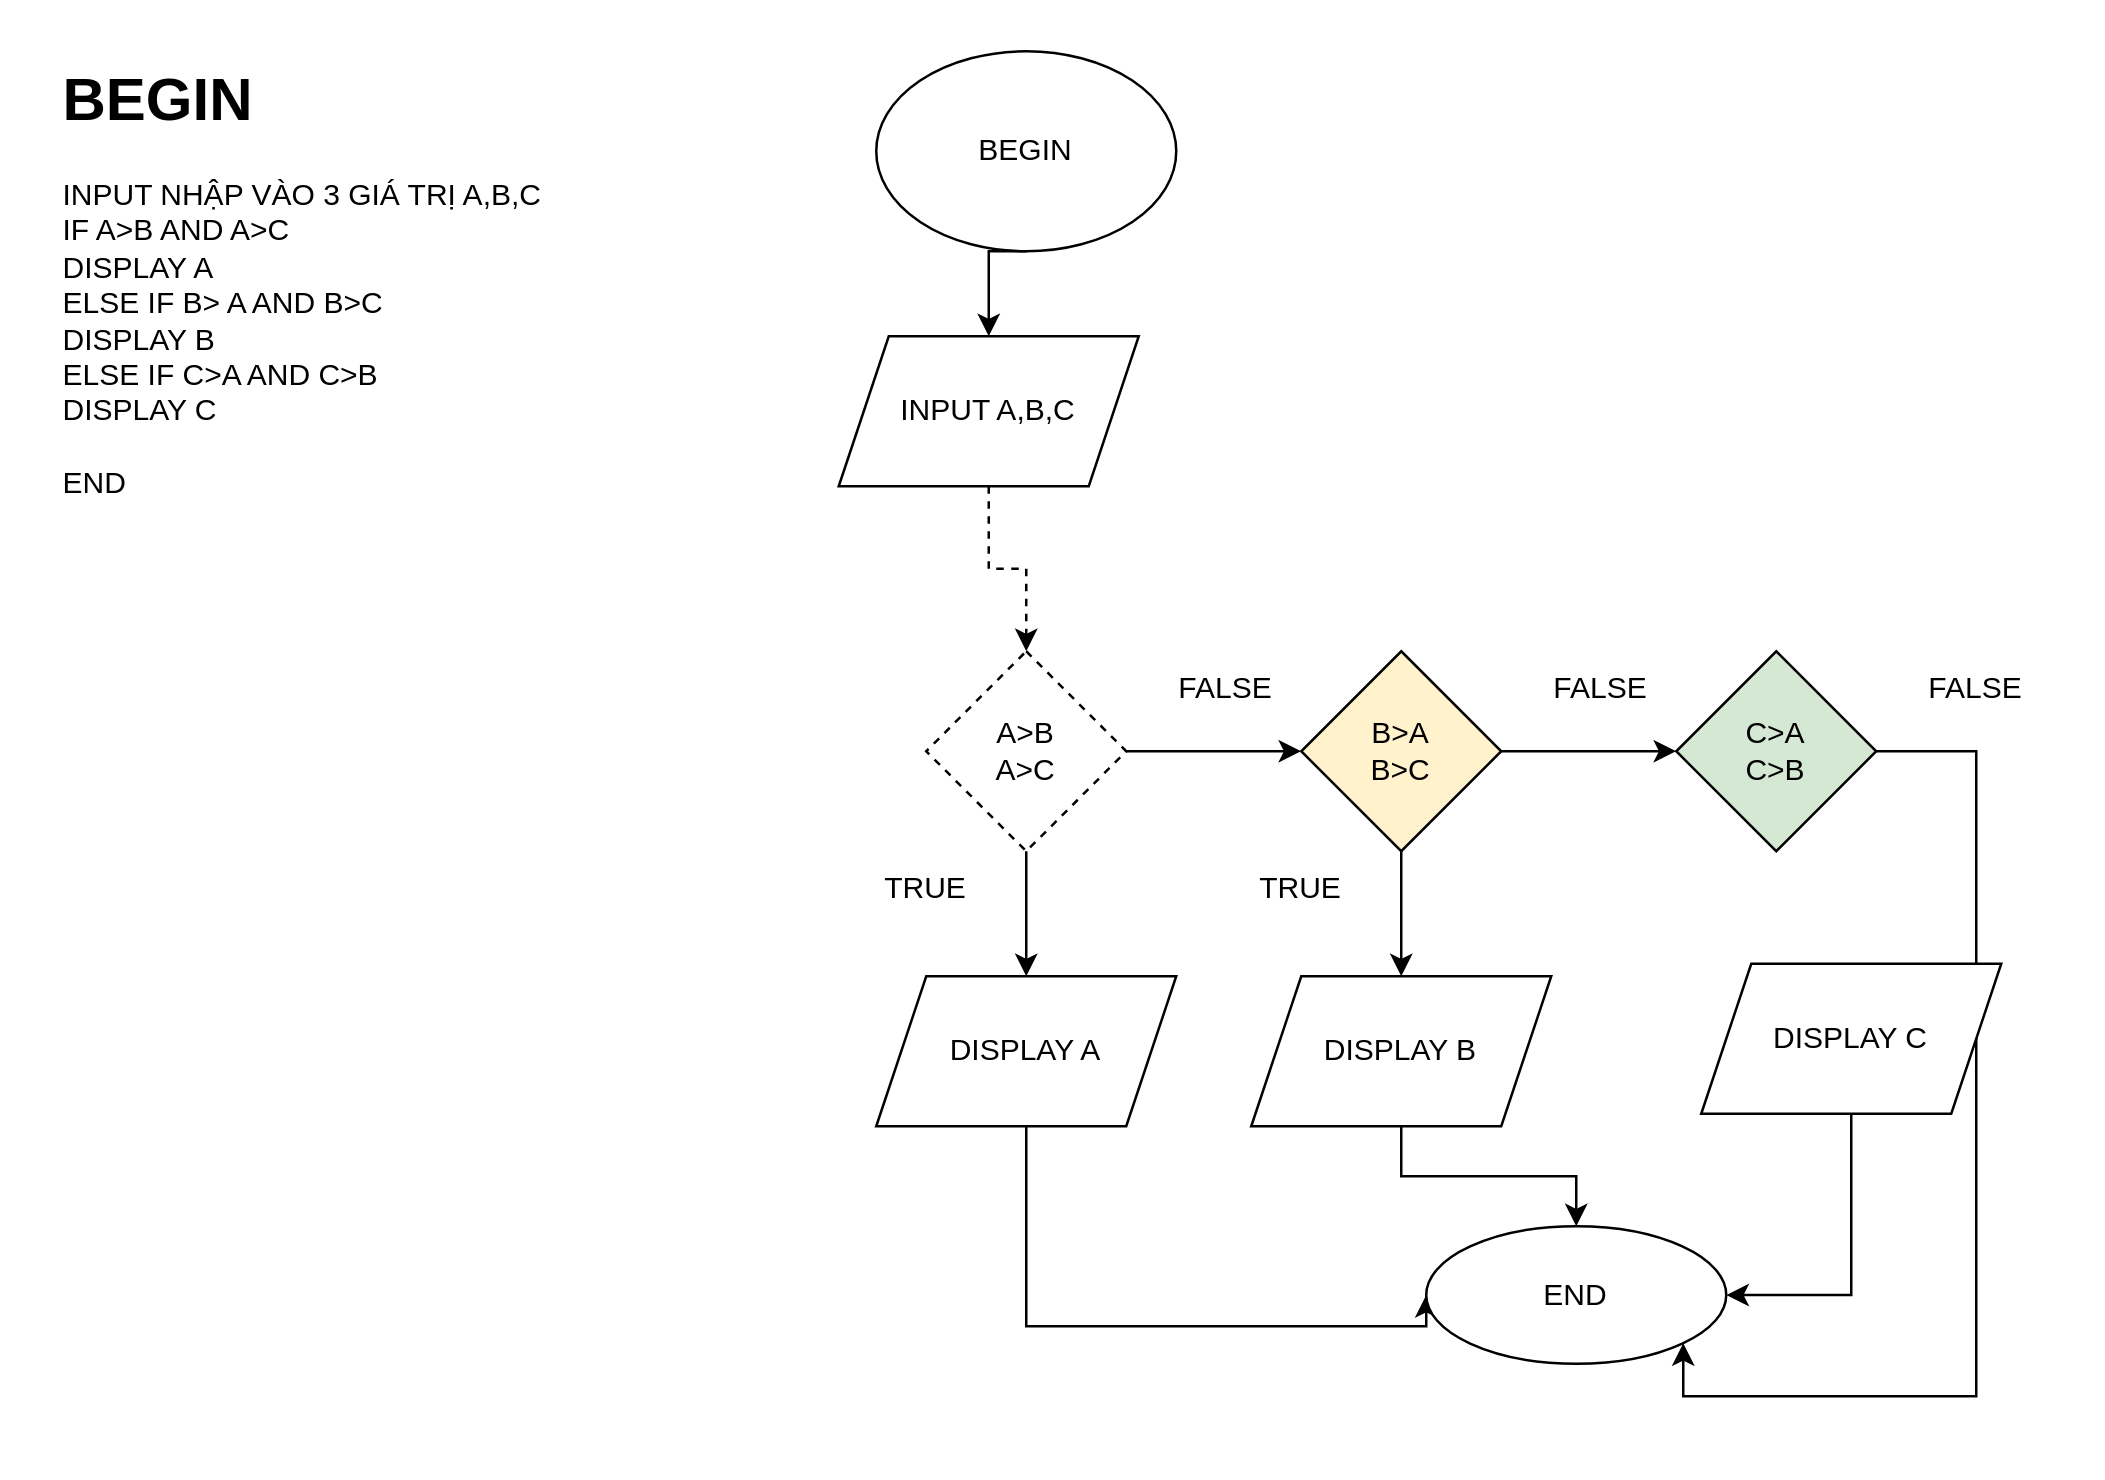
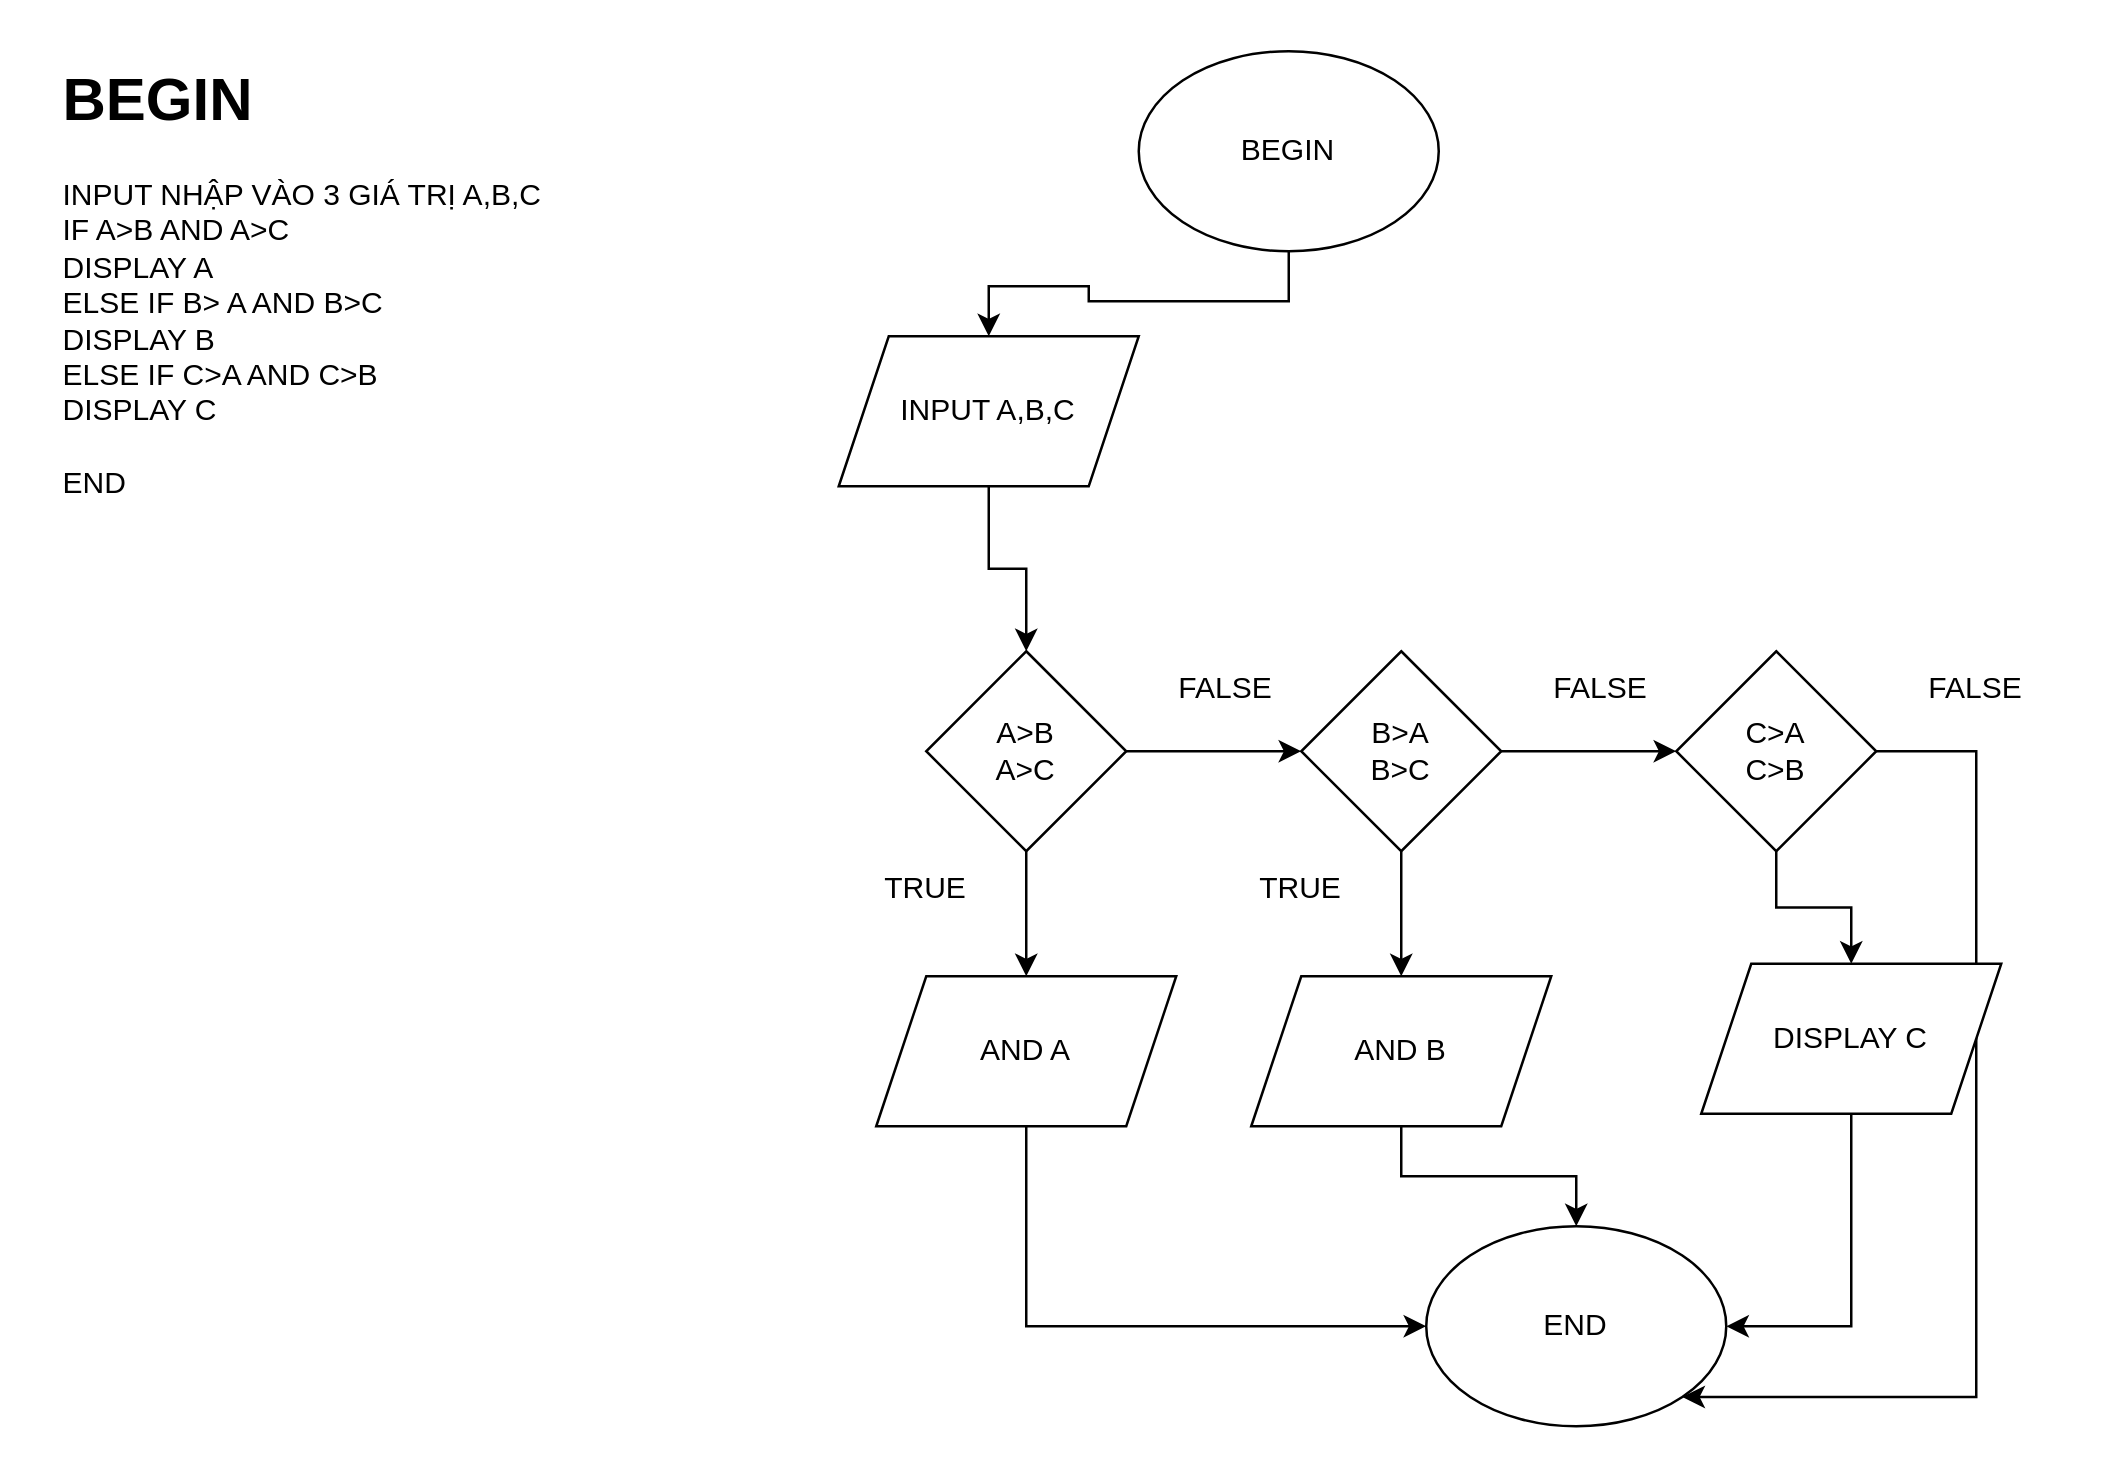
(1026, 151) -> (1289, 151)
(1002, 569) -> (1002, 569)
(1026, 751) -> (1026, 751)
(1401, 751) -> (1401, 751)
(1776, 751) -> (1776, 751)
none -> (1805, 908)
(1026, 1051) -> (1026, 1051)
(1401, 1051) -> (1401, 1051)
(1576, 1295) -> (1576, 1326)
